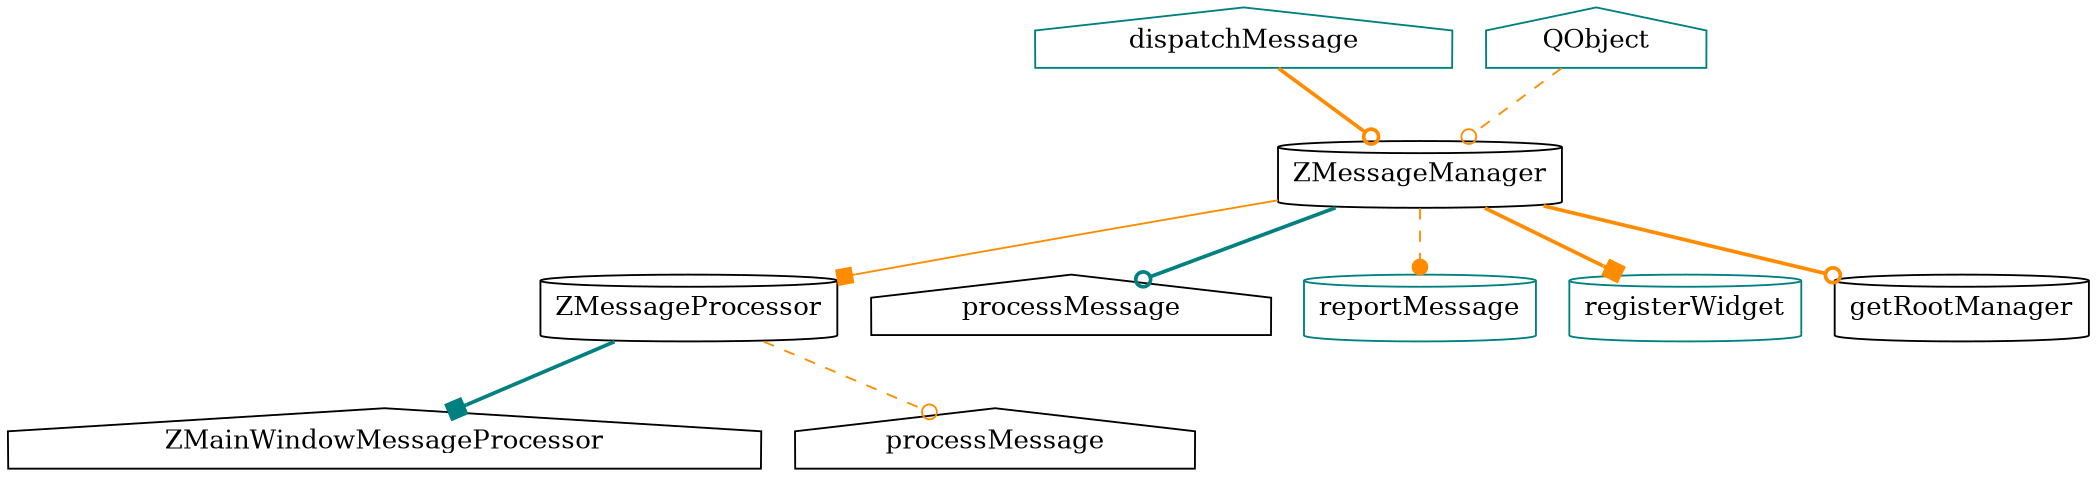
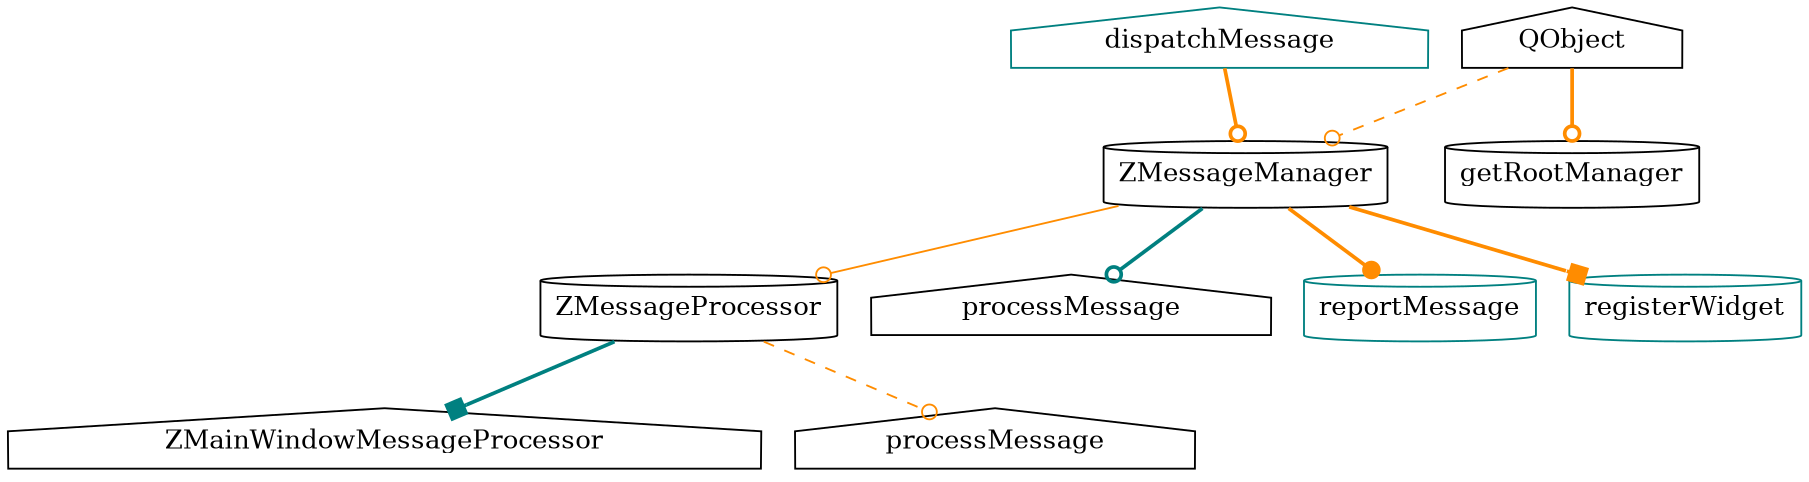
(1596, 41) -> (1572, 41)
(1420, 234) -> (1327, 237)
(1067, 237) -> (975, 239)
(1684, 240) -> (1572, 97)
